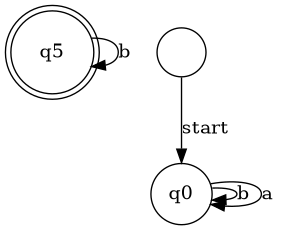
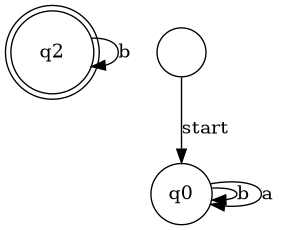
(52, 52) -> (52, 52)
